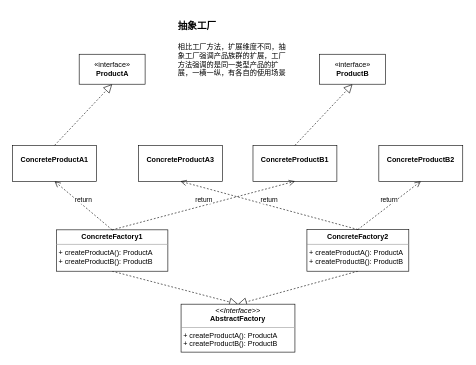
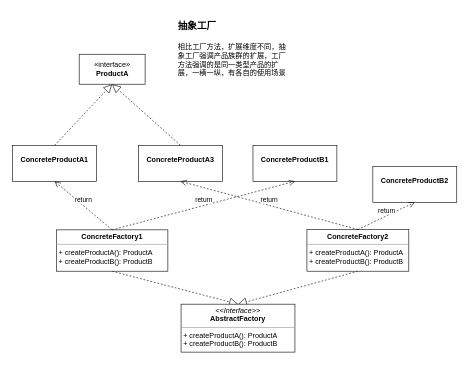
(353, 69) -> none
none -> (150, 118)
(320, 118) -> none
(421, 164) -> (415, 185)
